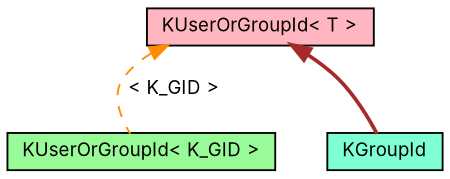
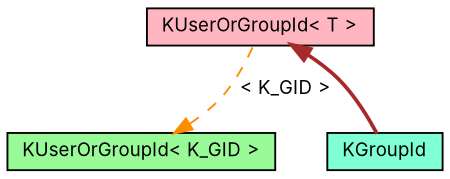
(119, 88) -> (228, 89)
